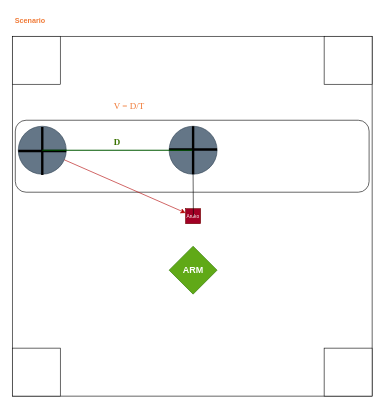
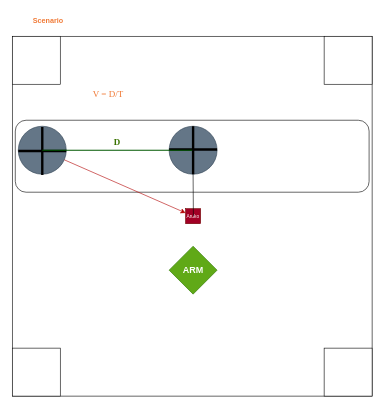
(30, 21) -> (48, 21)
(129, 105) -> (108, 93)
